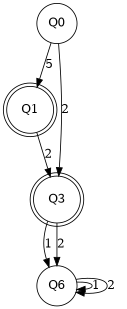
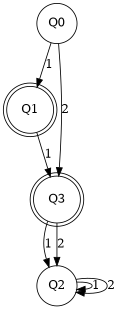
(49, 65) -> (49, 65)
(49, 155) -> (49, 155)
(57, 286) -> (57, 286)
